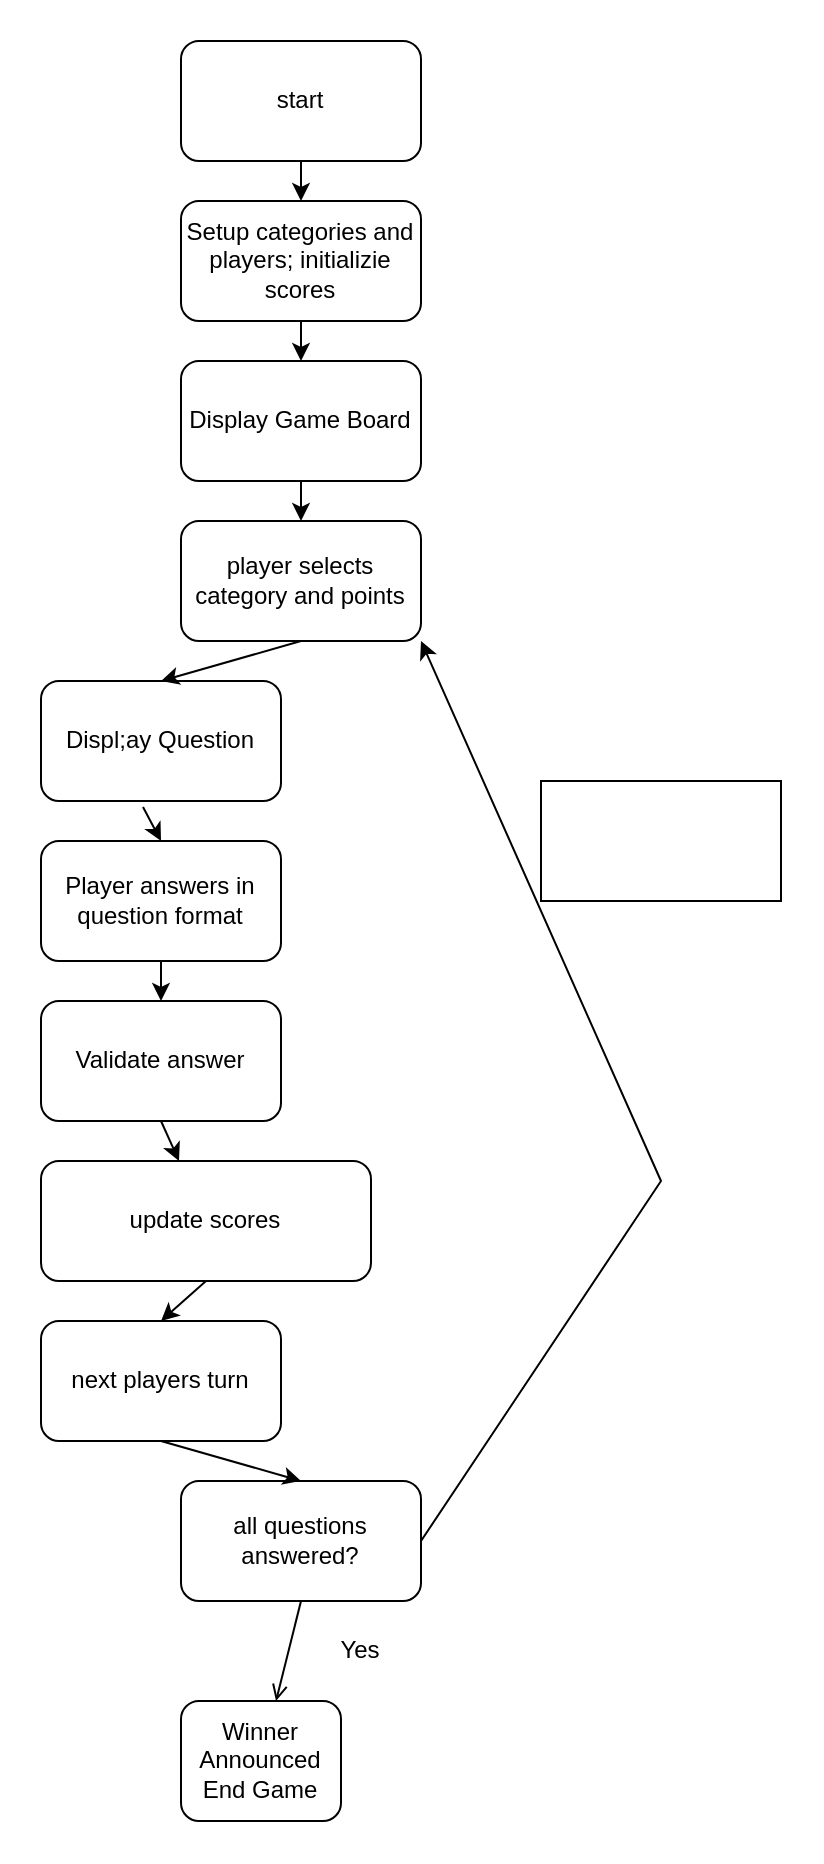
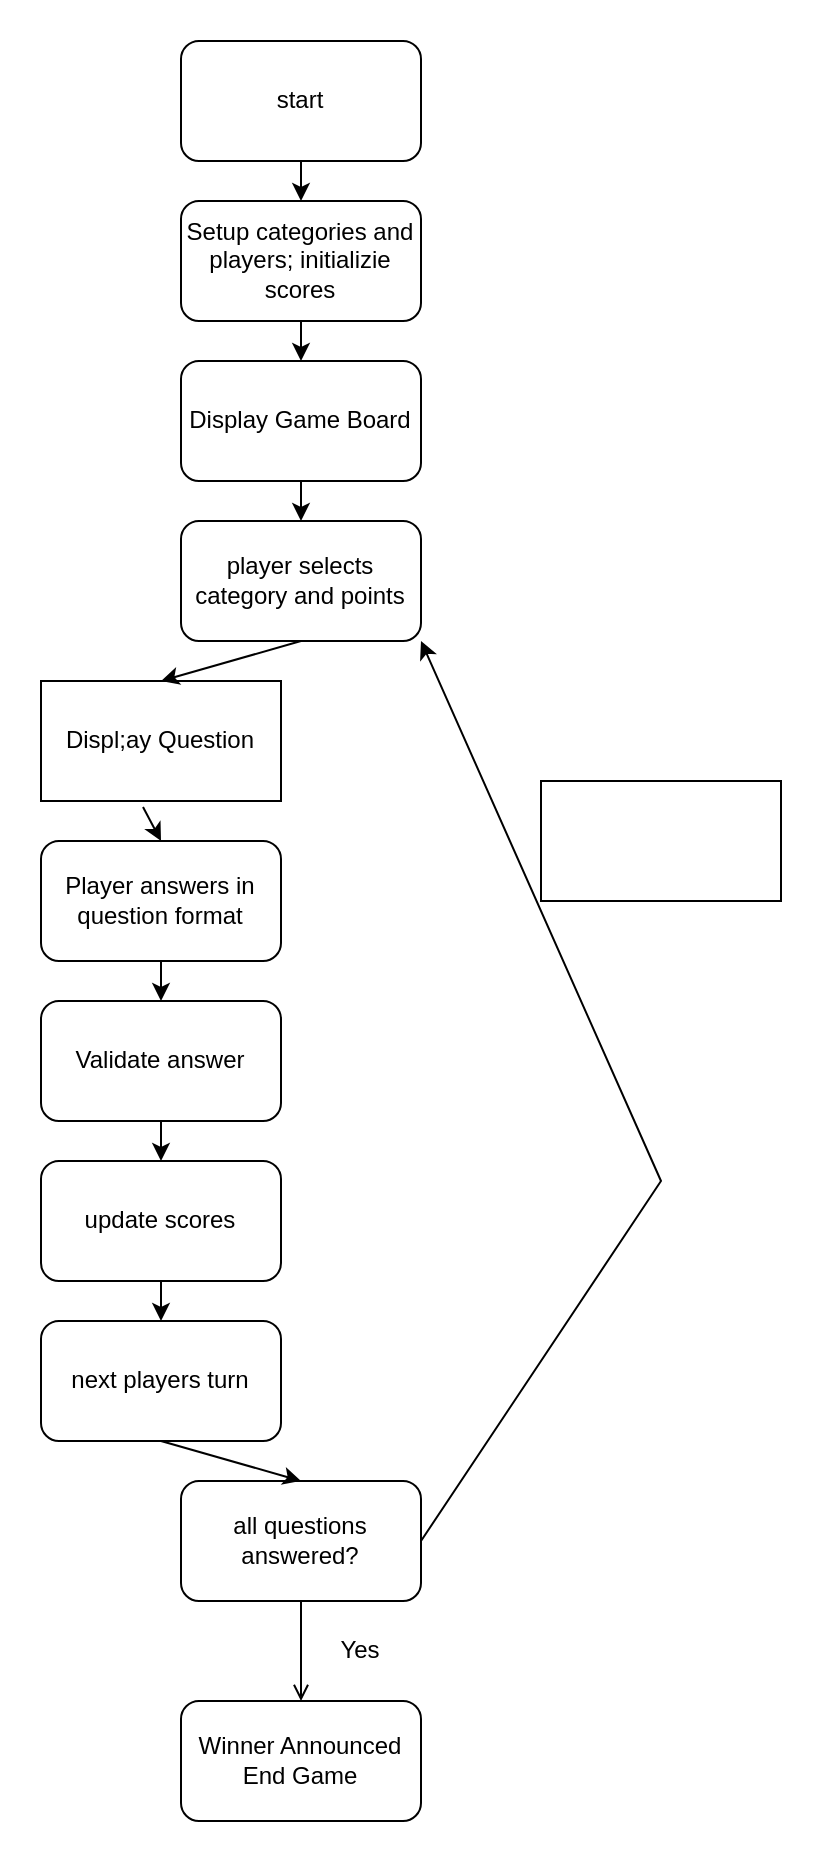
(161, 741) -> (161, 741)
(206, 1221) -> (161, 1221)
(261, 1761) -> (301, 1761)
